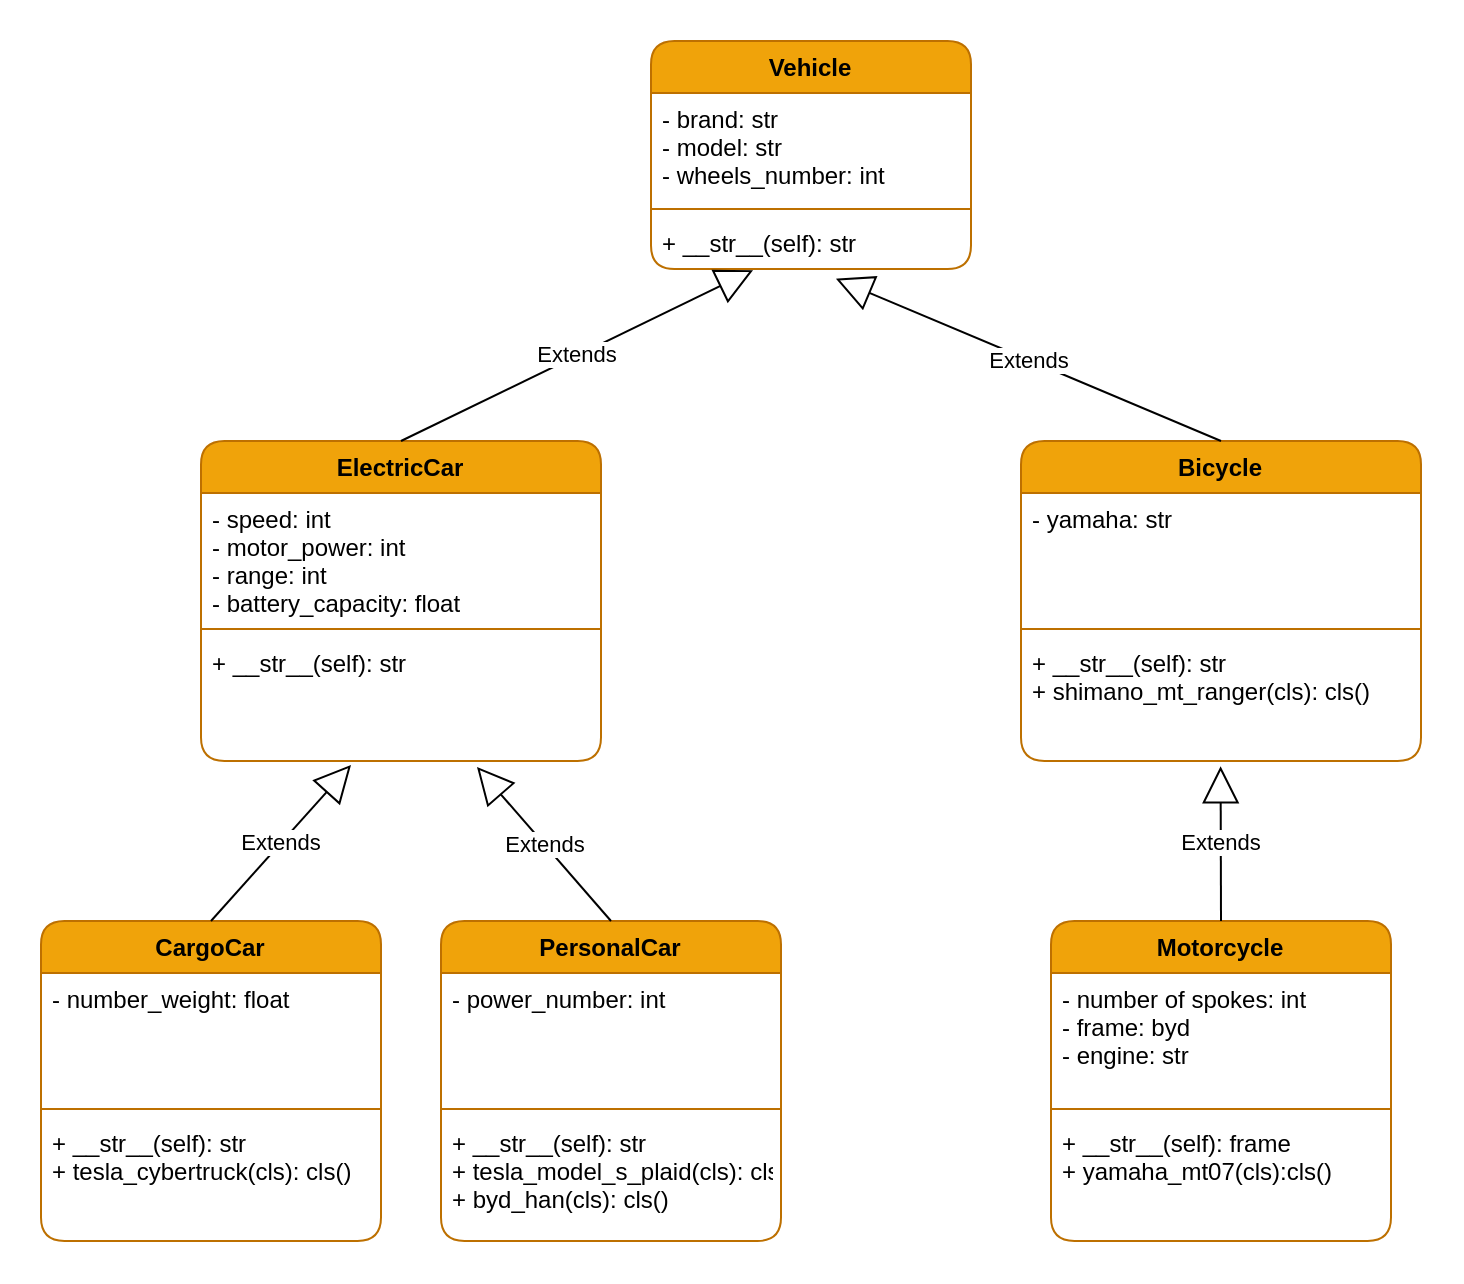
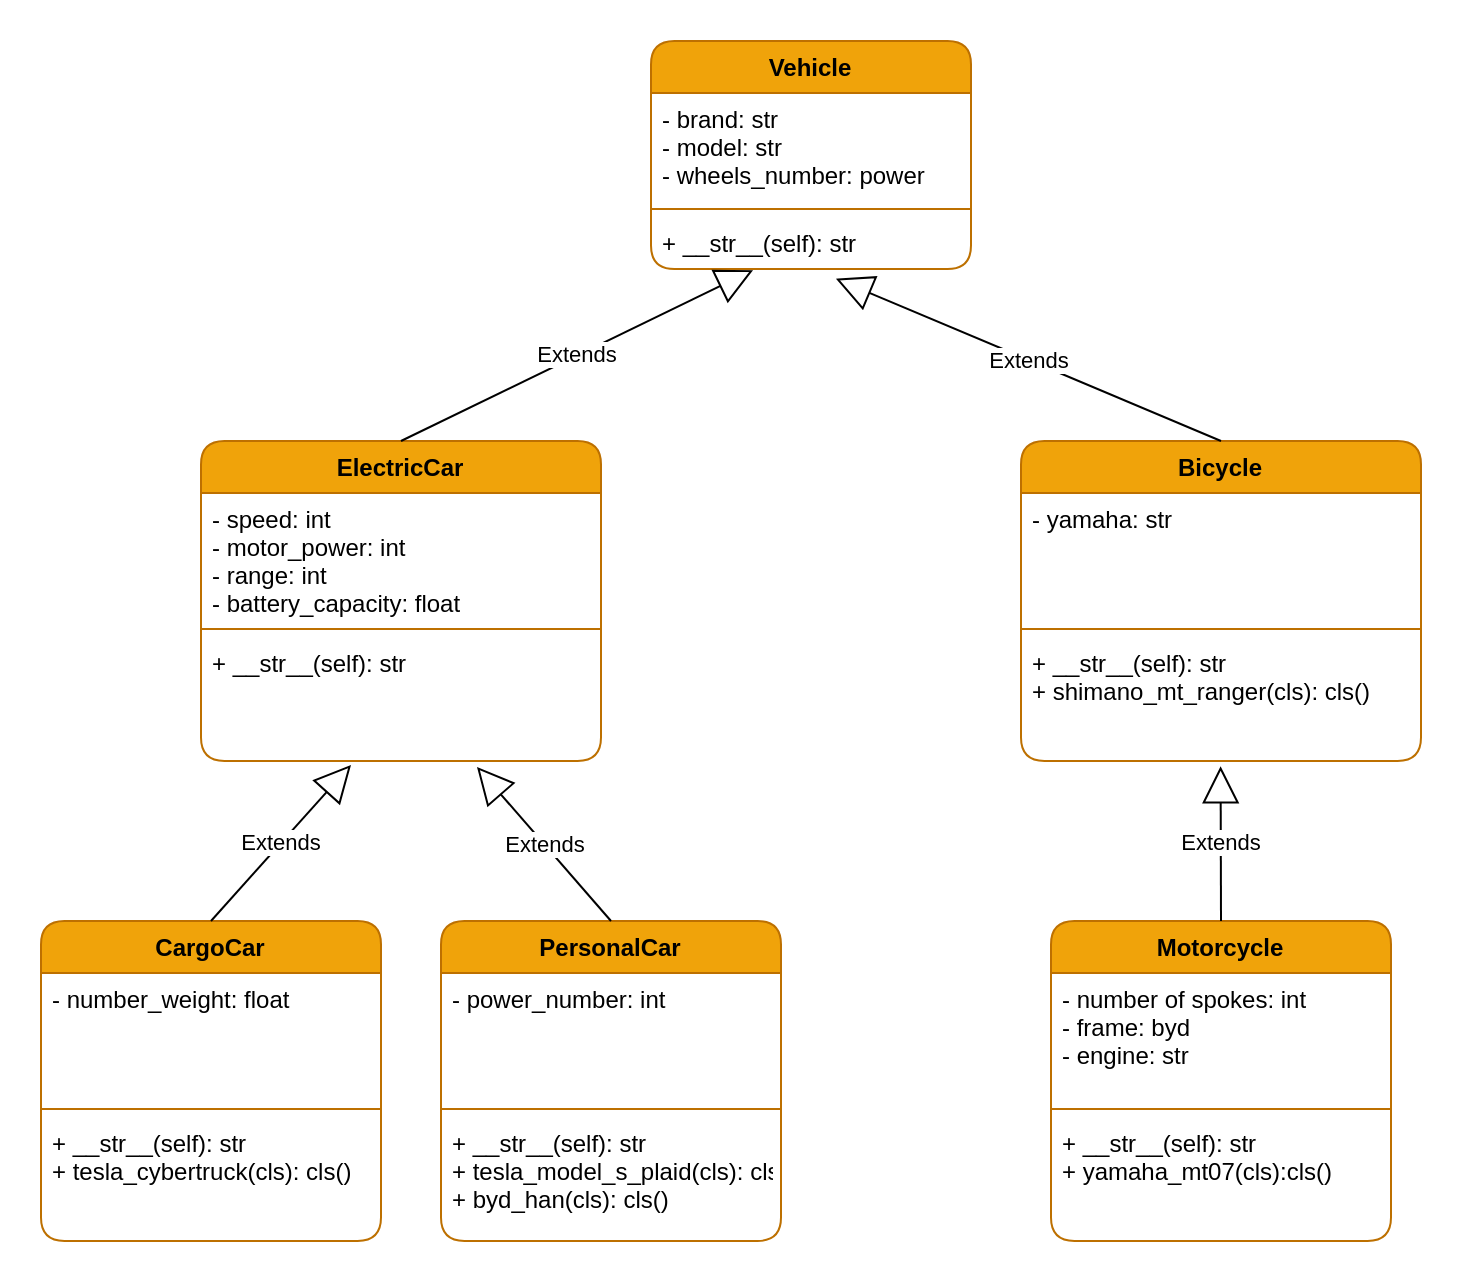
(733, 120) -> (733, 120)
(1197, 1144) -> (1184, 1144)
